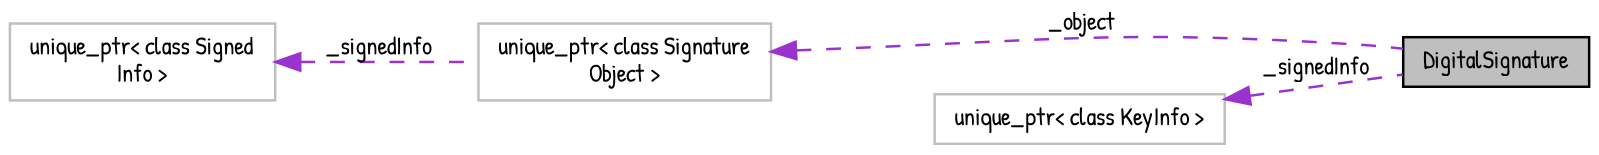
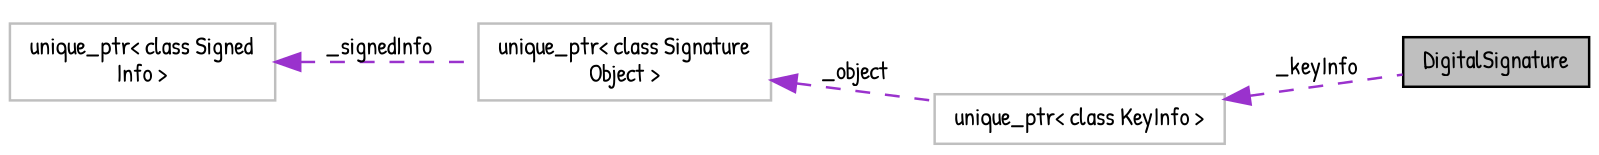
(1100, 38) -> (865, 92)
(1314, 68) -> (1314, 68)
